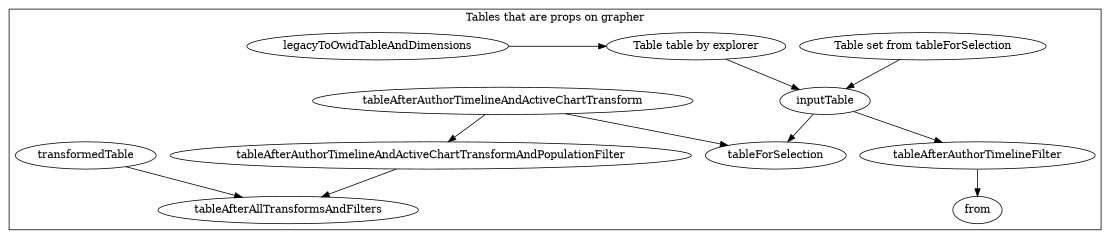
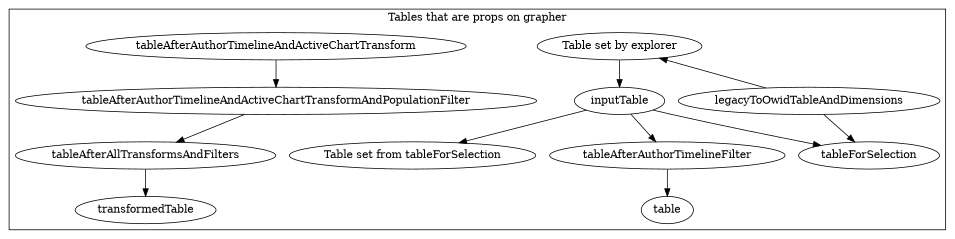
(696, 46) -> (620, 46)
(876, 72) -> (526, 126)
(643, 129) -> (836, 126)
(180, 181) -> (146, 179)
(977, 210) -> (667, 210)
